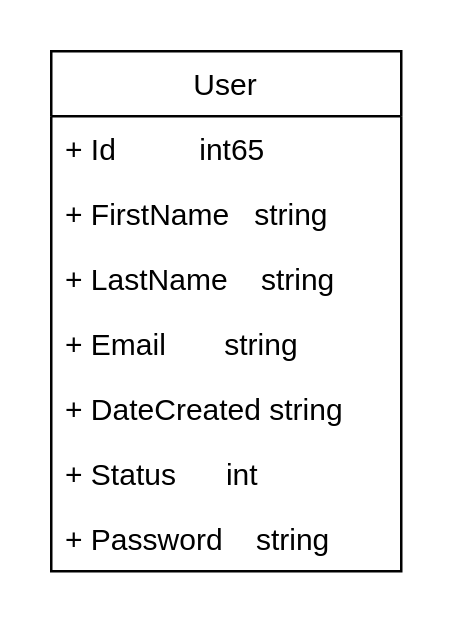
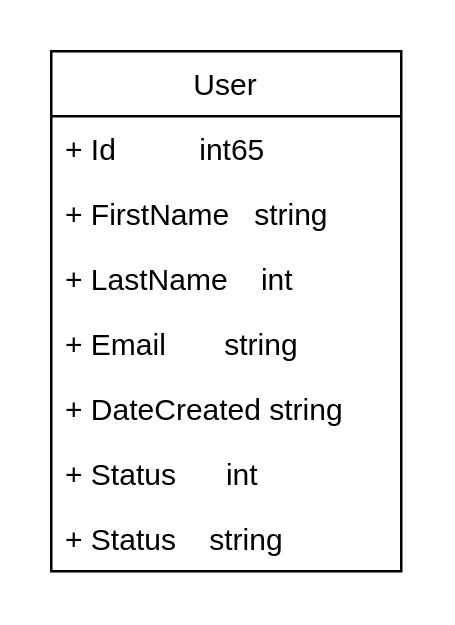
(221, 280) -> (196, 280)
(221, 540) -> (205, 540)
